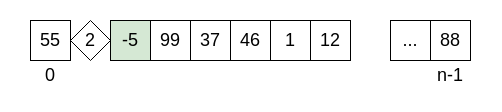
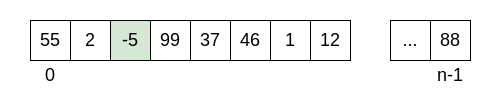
(91, 41) -> (91, 41)
